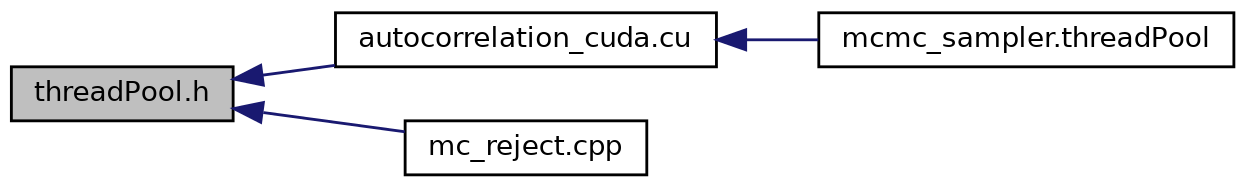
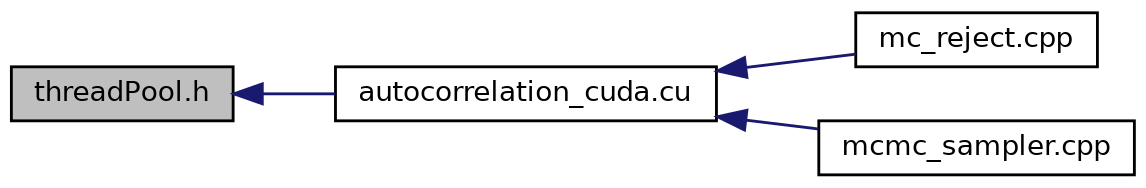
(1026, 40) -> (977, 148)
(334, 122) -> (801, 61)
